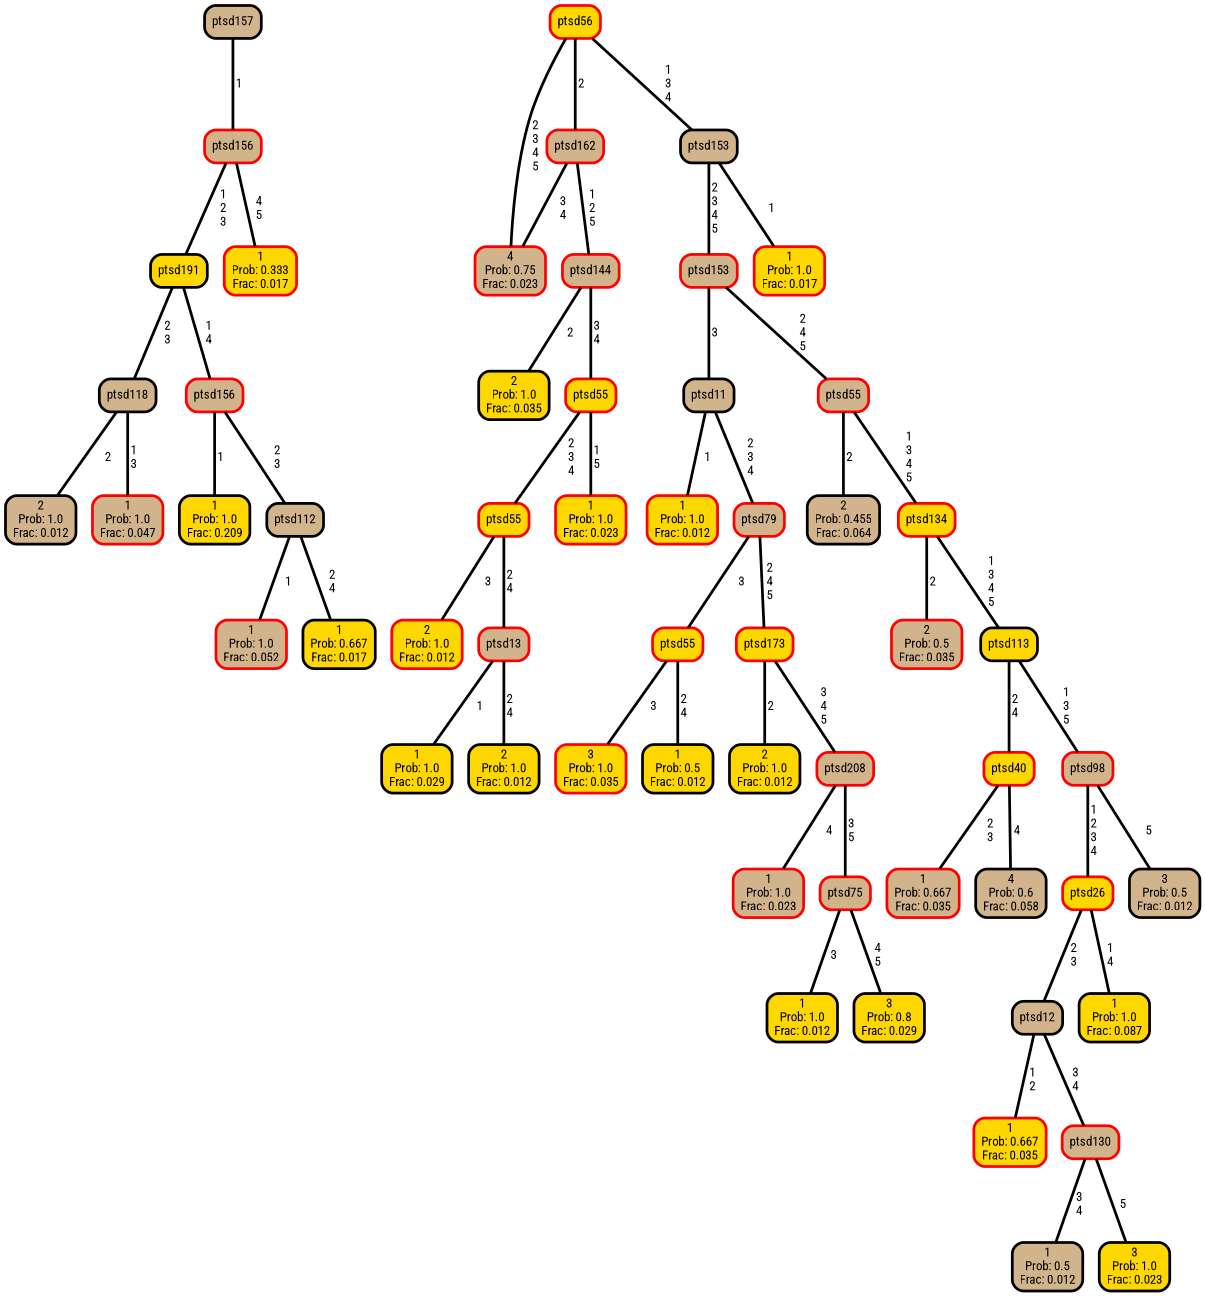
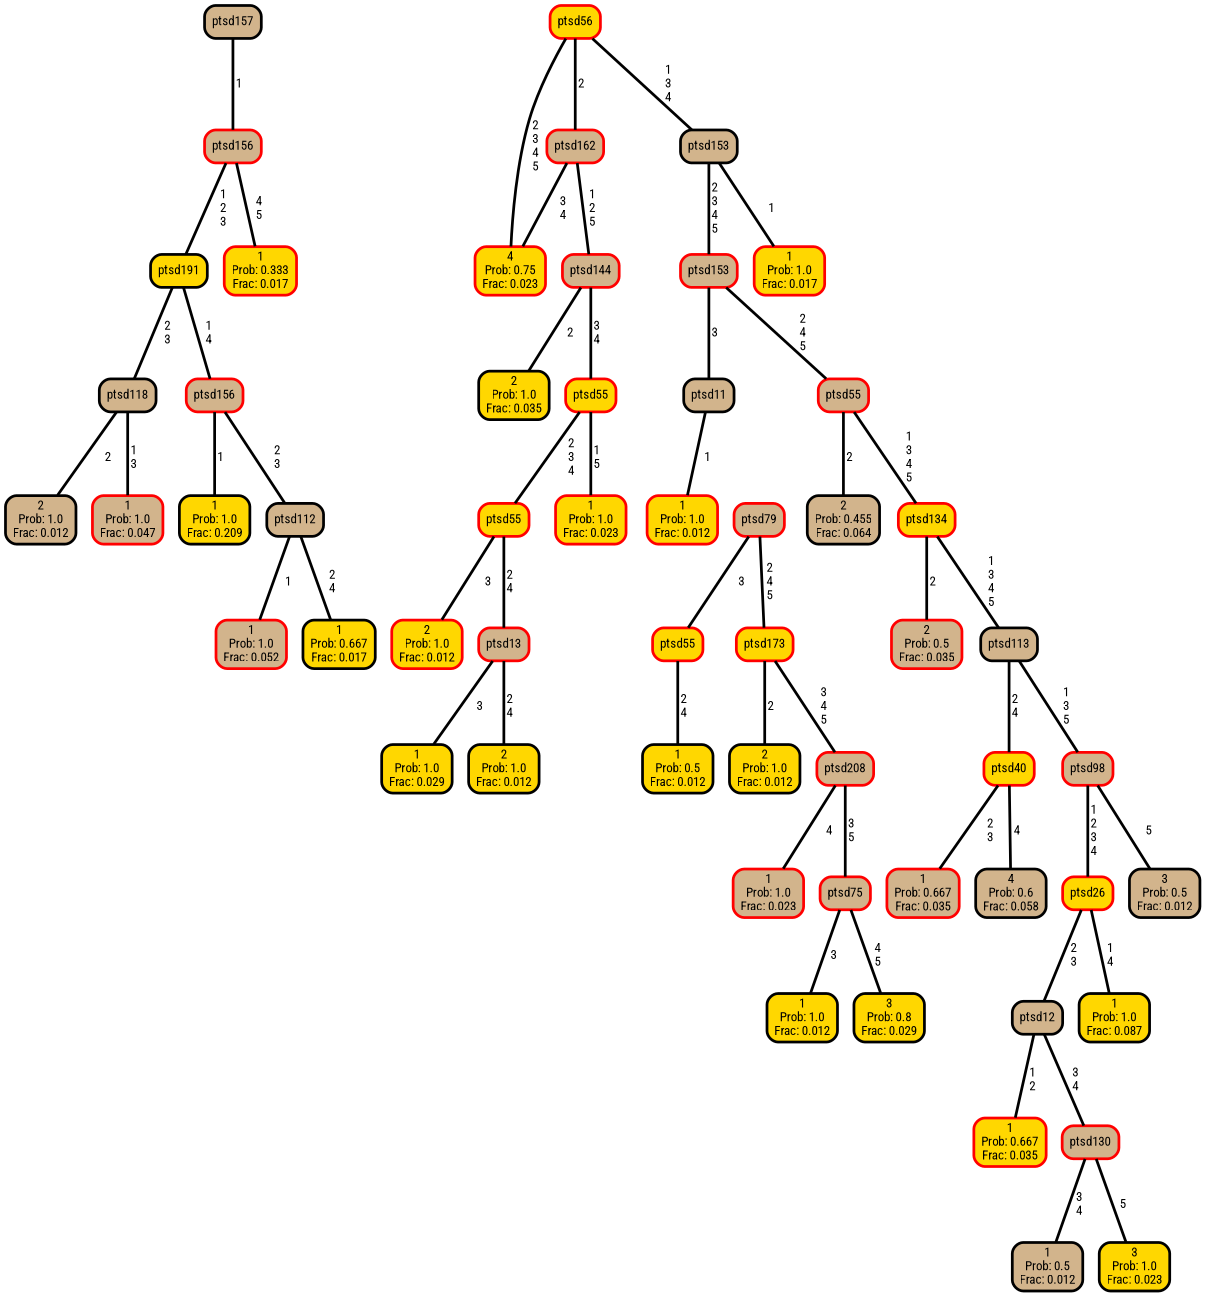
(510, 271) -> (510, 271)
(734, 458) -> none
(1009, 644) -> (1009, 644)
(478, 707) -> (478, 707)
(591, 769) -> none
